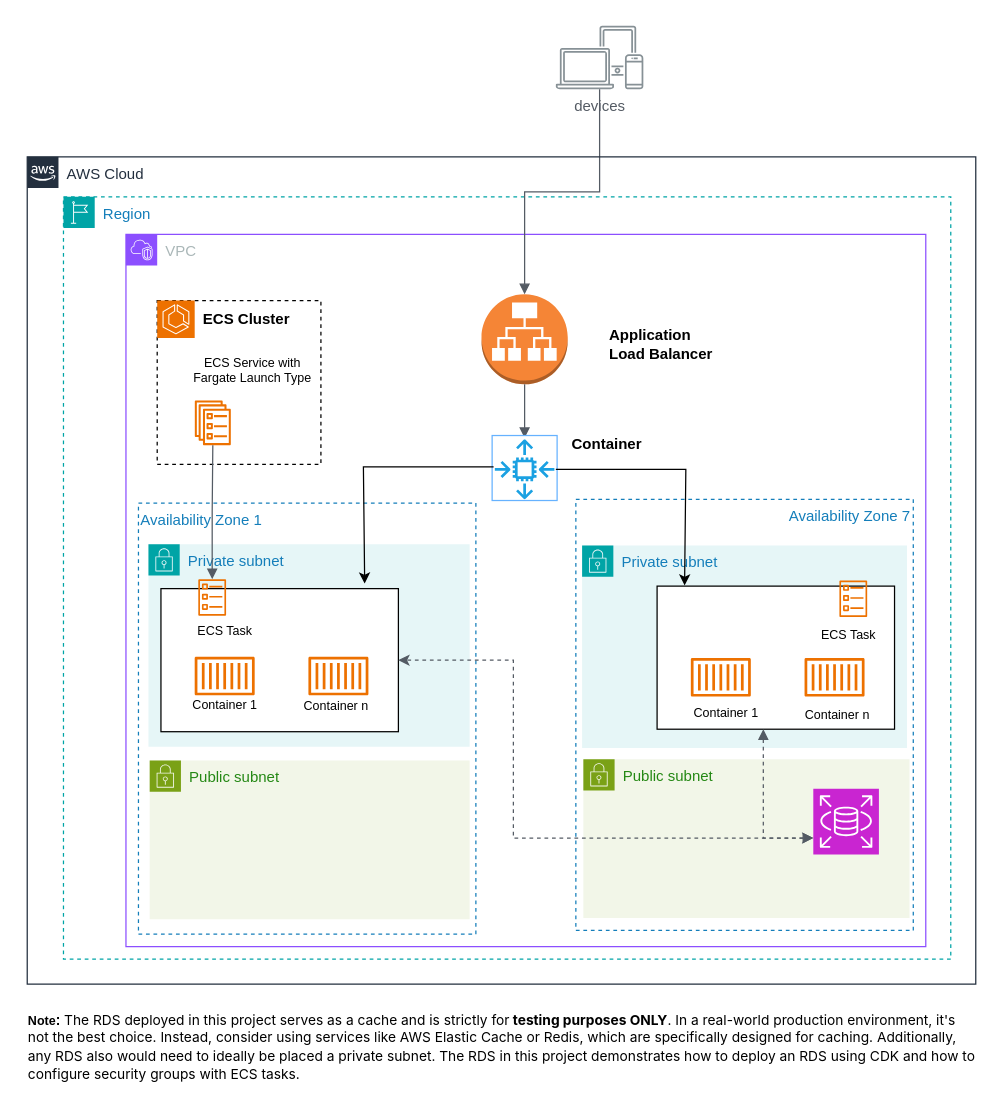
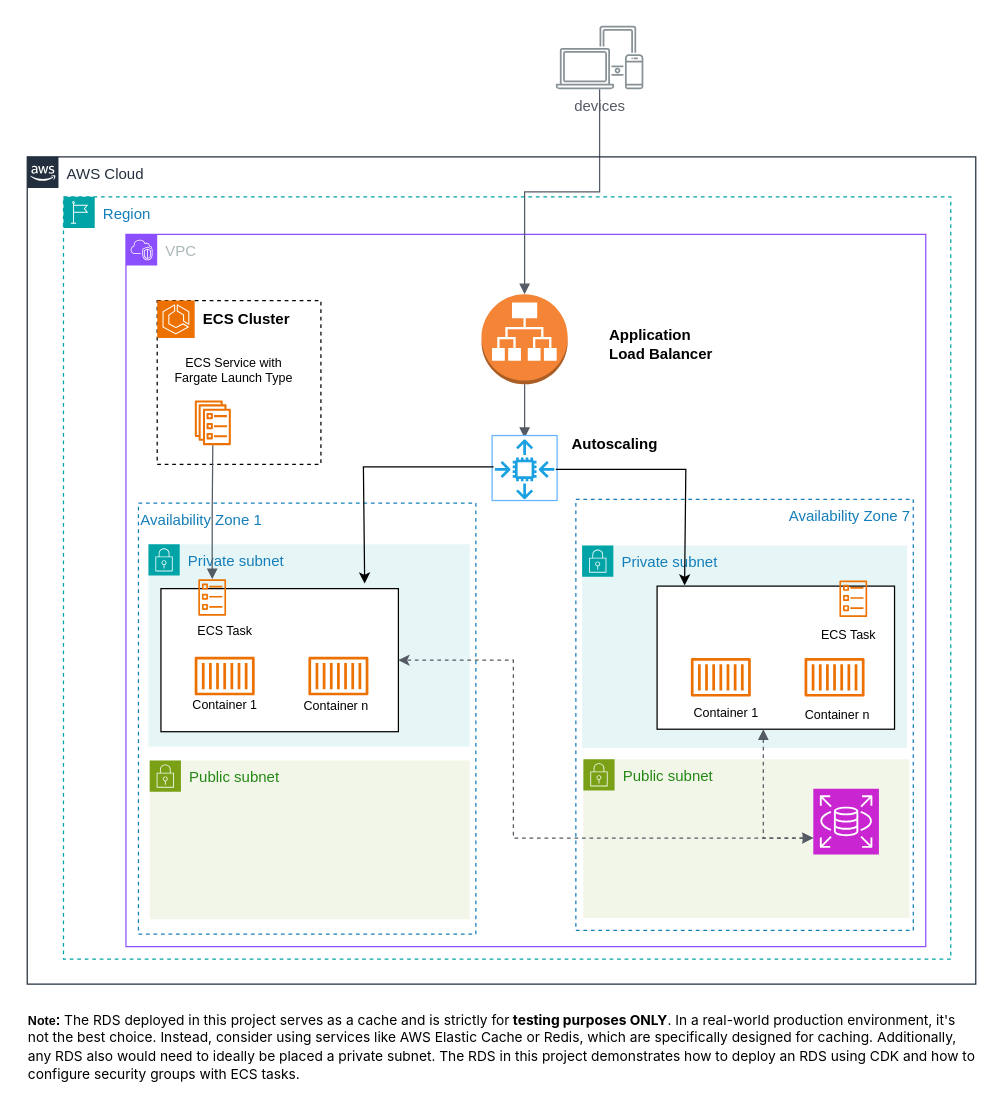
(253, 371) -> (234, 371)
(608, 444) -> (614, 444)
